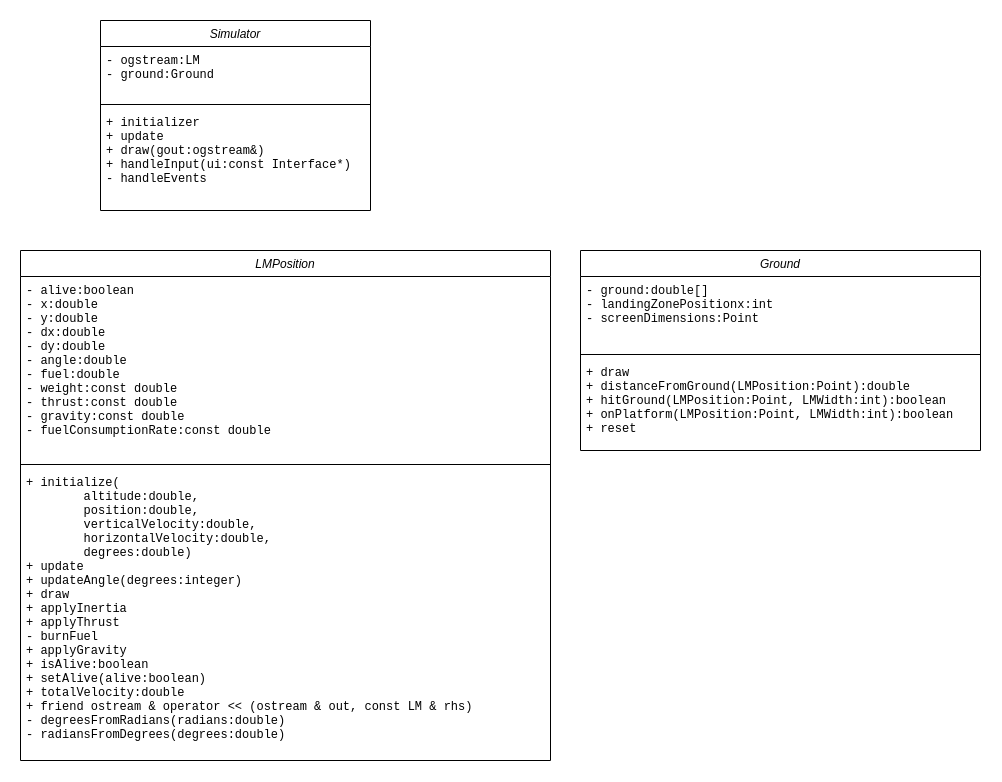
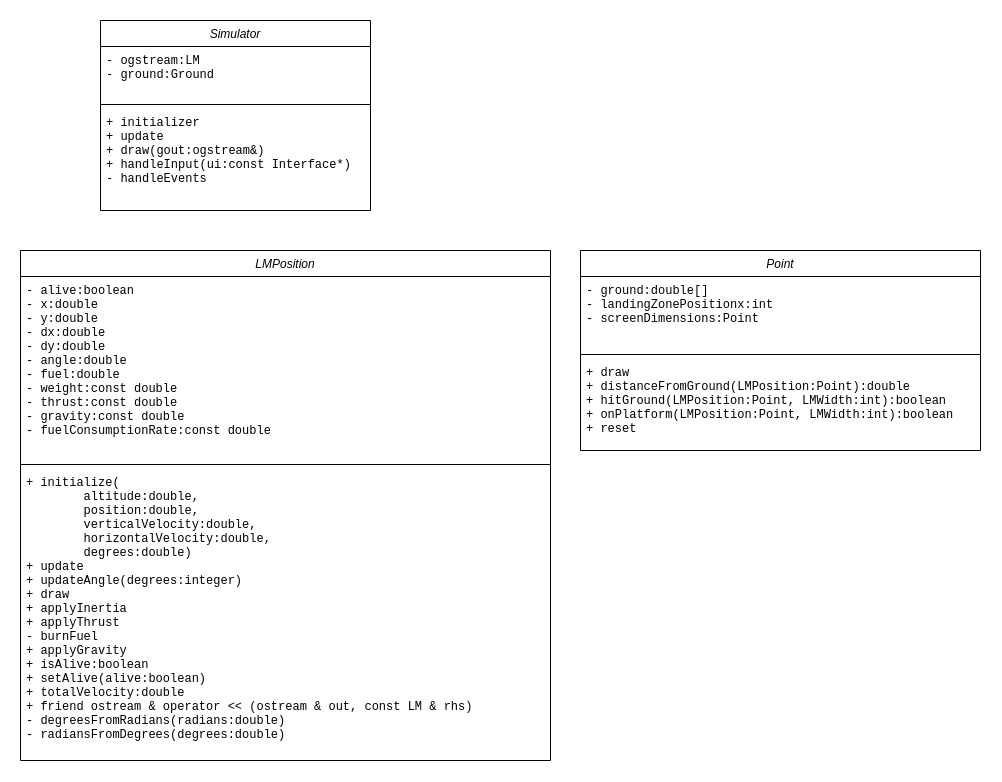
(780, 264) -> (780, 264)
